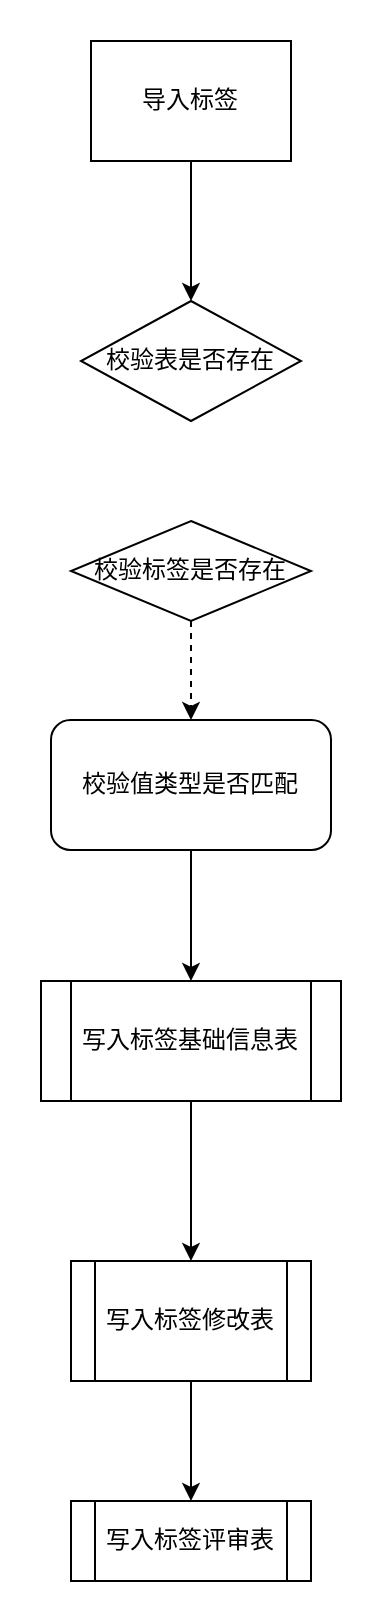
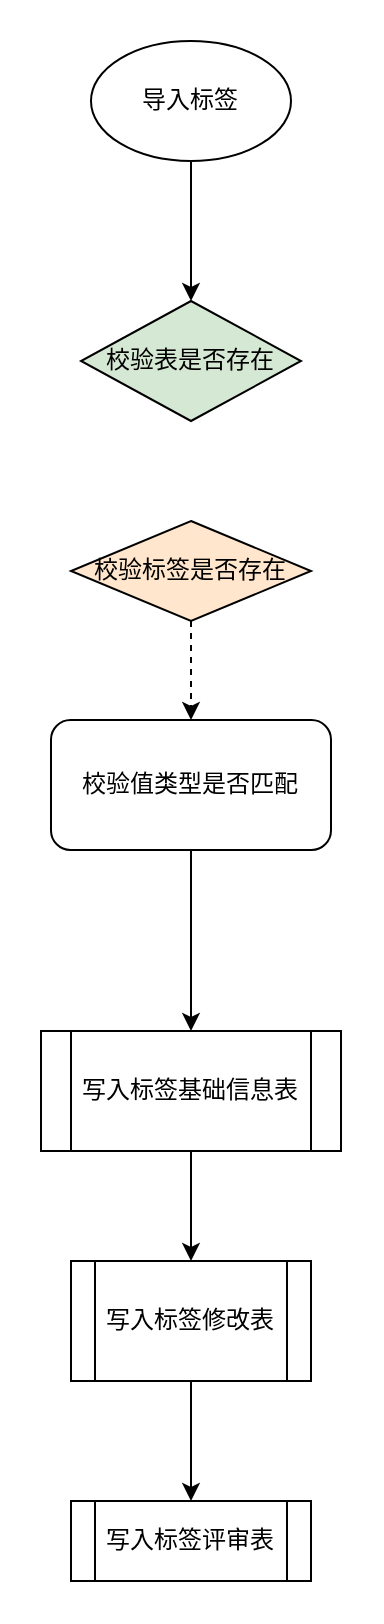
(191, 101) -> (191, 101)
(191, 361) -> (191, 361)
(191, 571) -> (191, 571)
(191, 1041) -> (191, 1091)
